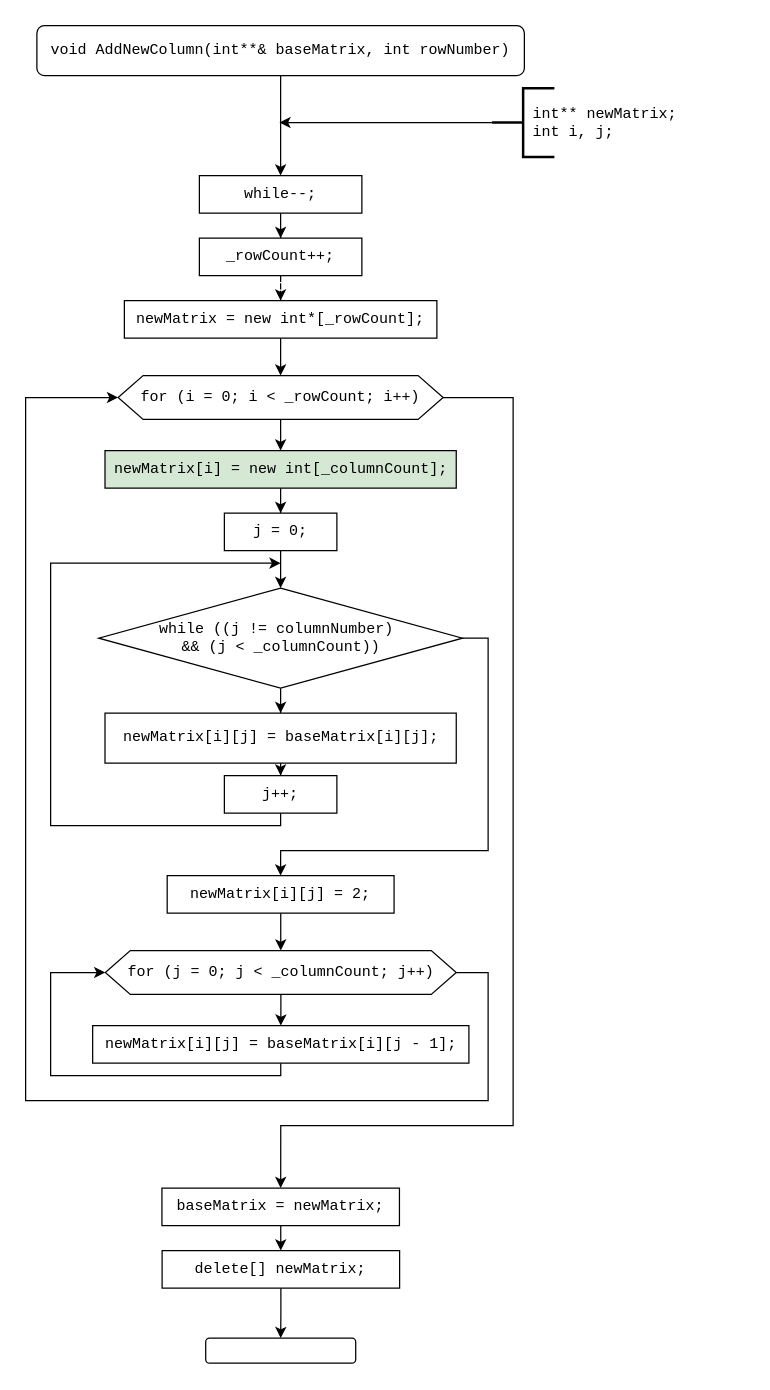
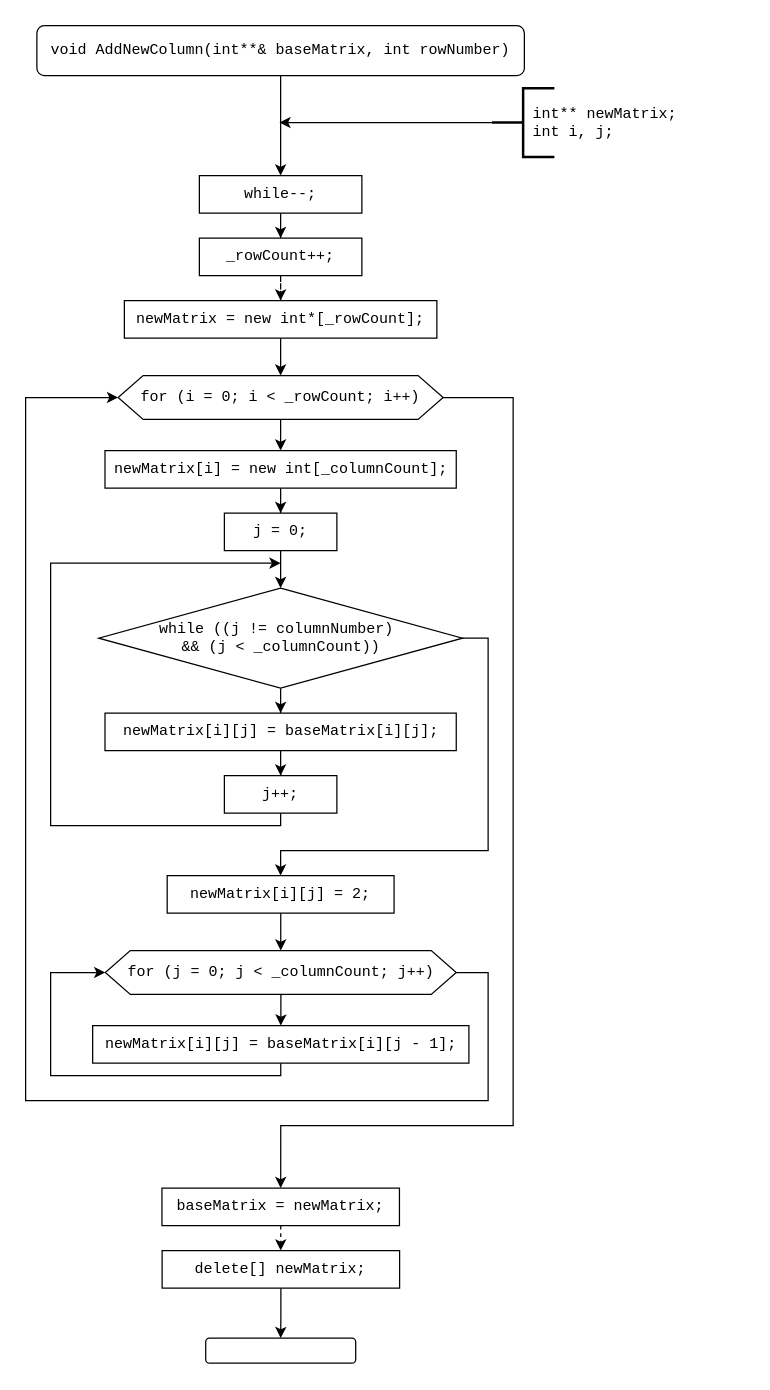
(281, 469) -> (281, 469)
(281, 738) -> (281, 732)
(281, 1235) -> (281, 1235)
